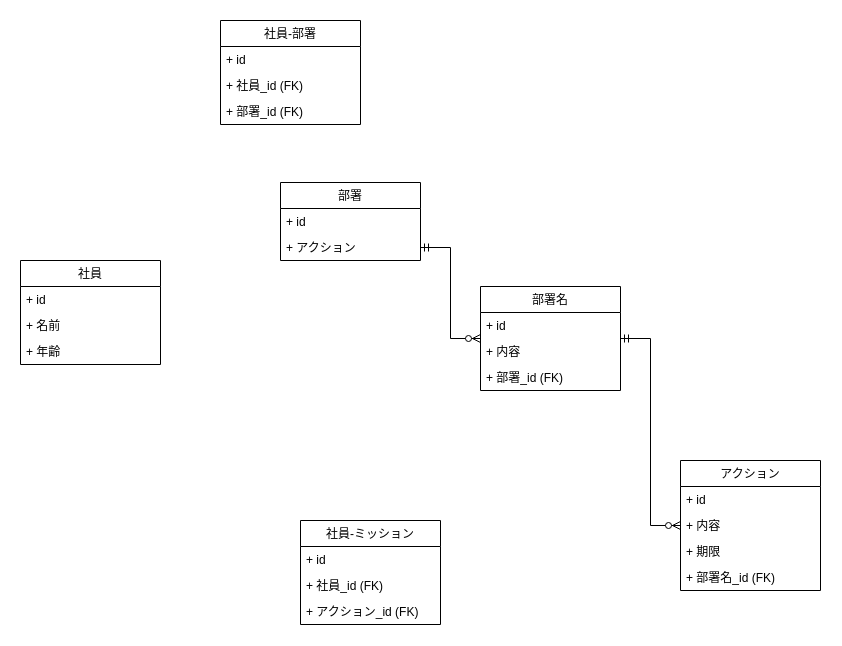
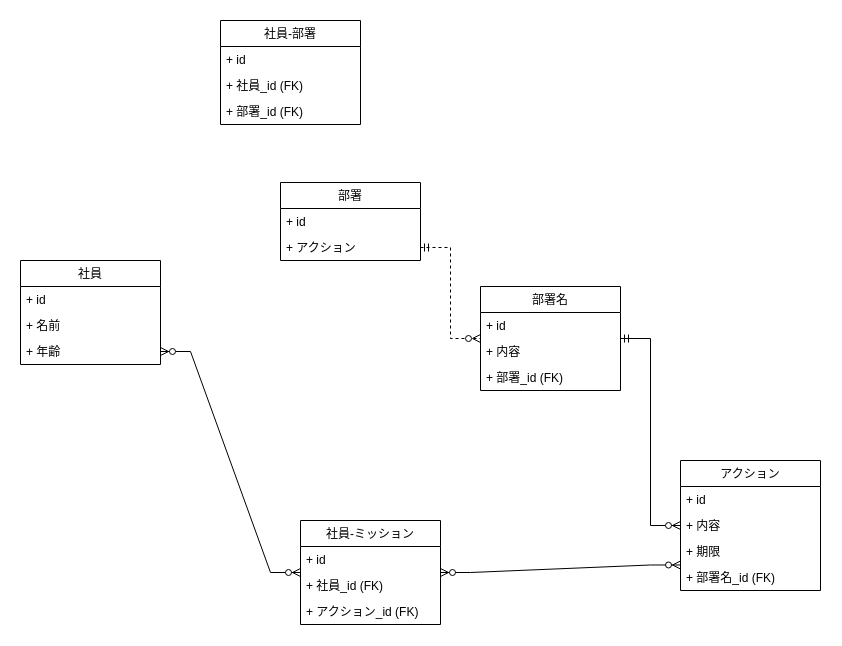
(451, 293) -> (451, 293)
none -> (231, 462)
none -> (561, 569)
